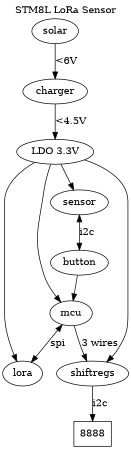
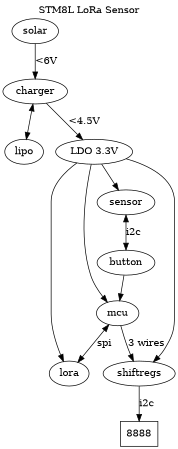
none -> (24, 152)
